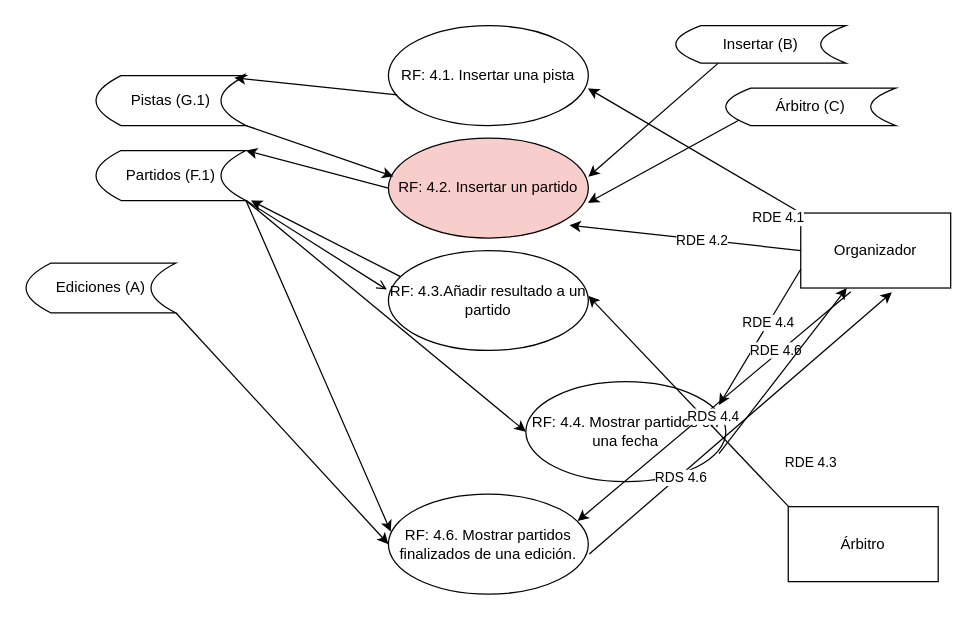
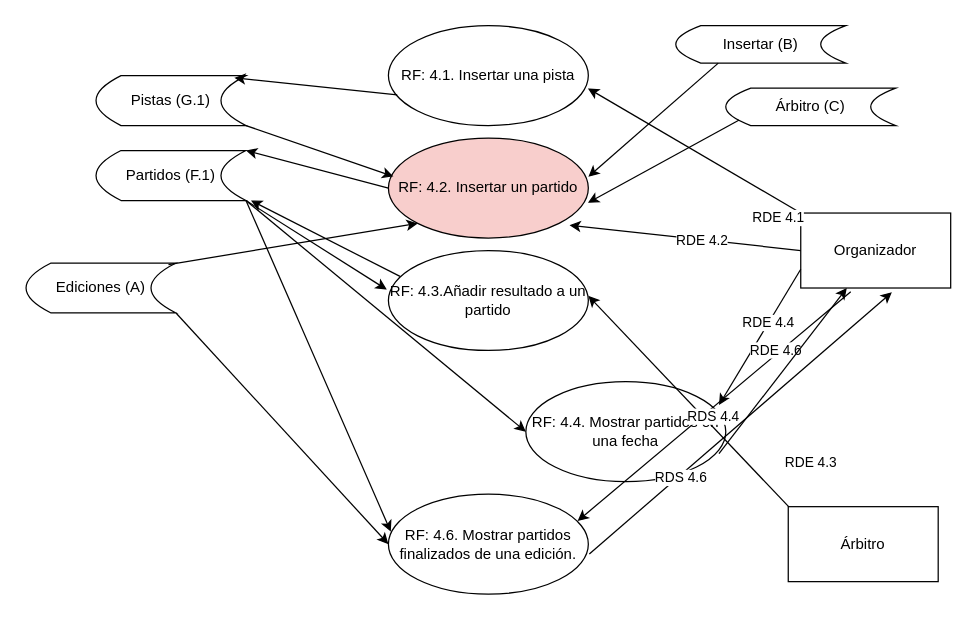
none -> (289, 245)
(380, 286) -> (378, 284)
